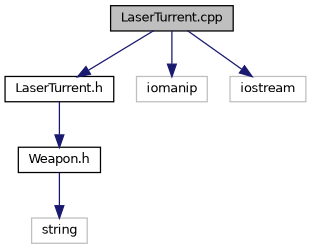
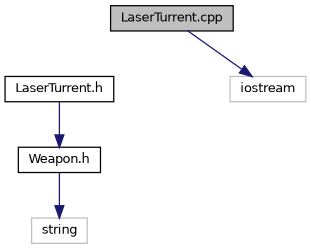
(121, 50) -> none
(172, 89) -> none
